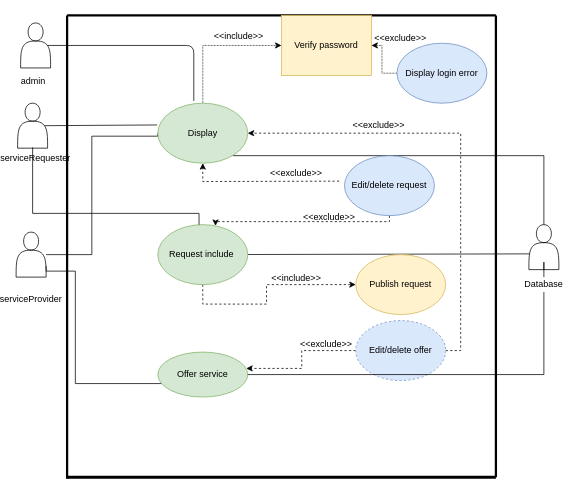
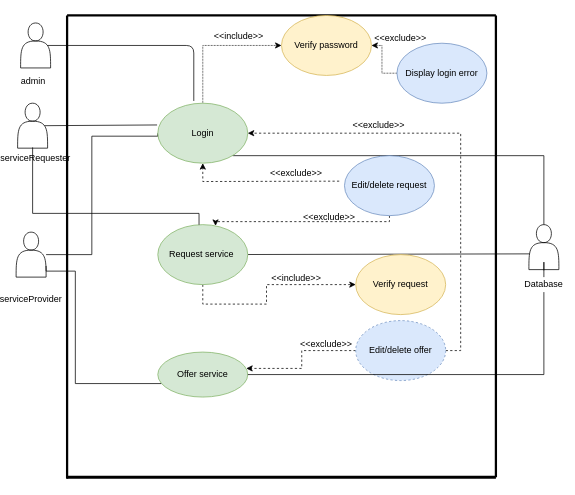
(327, 45) -> (327, 45)
(203, 133) -> (203, 133)
(203, 255) -> (203, 255)
(401, 285) -> (401, 285)
